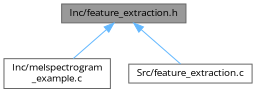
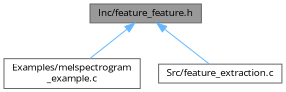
(124, 13) -> (146, 13)
(57, 74) -> (72, 74)
